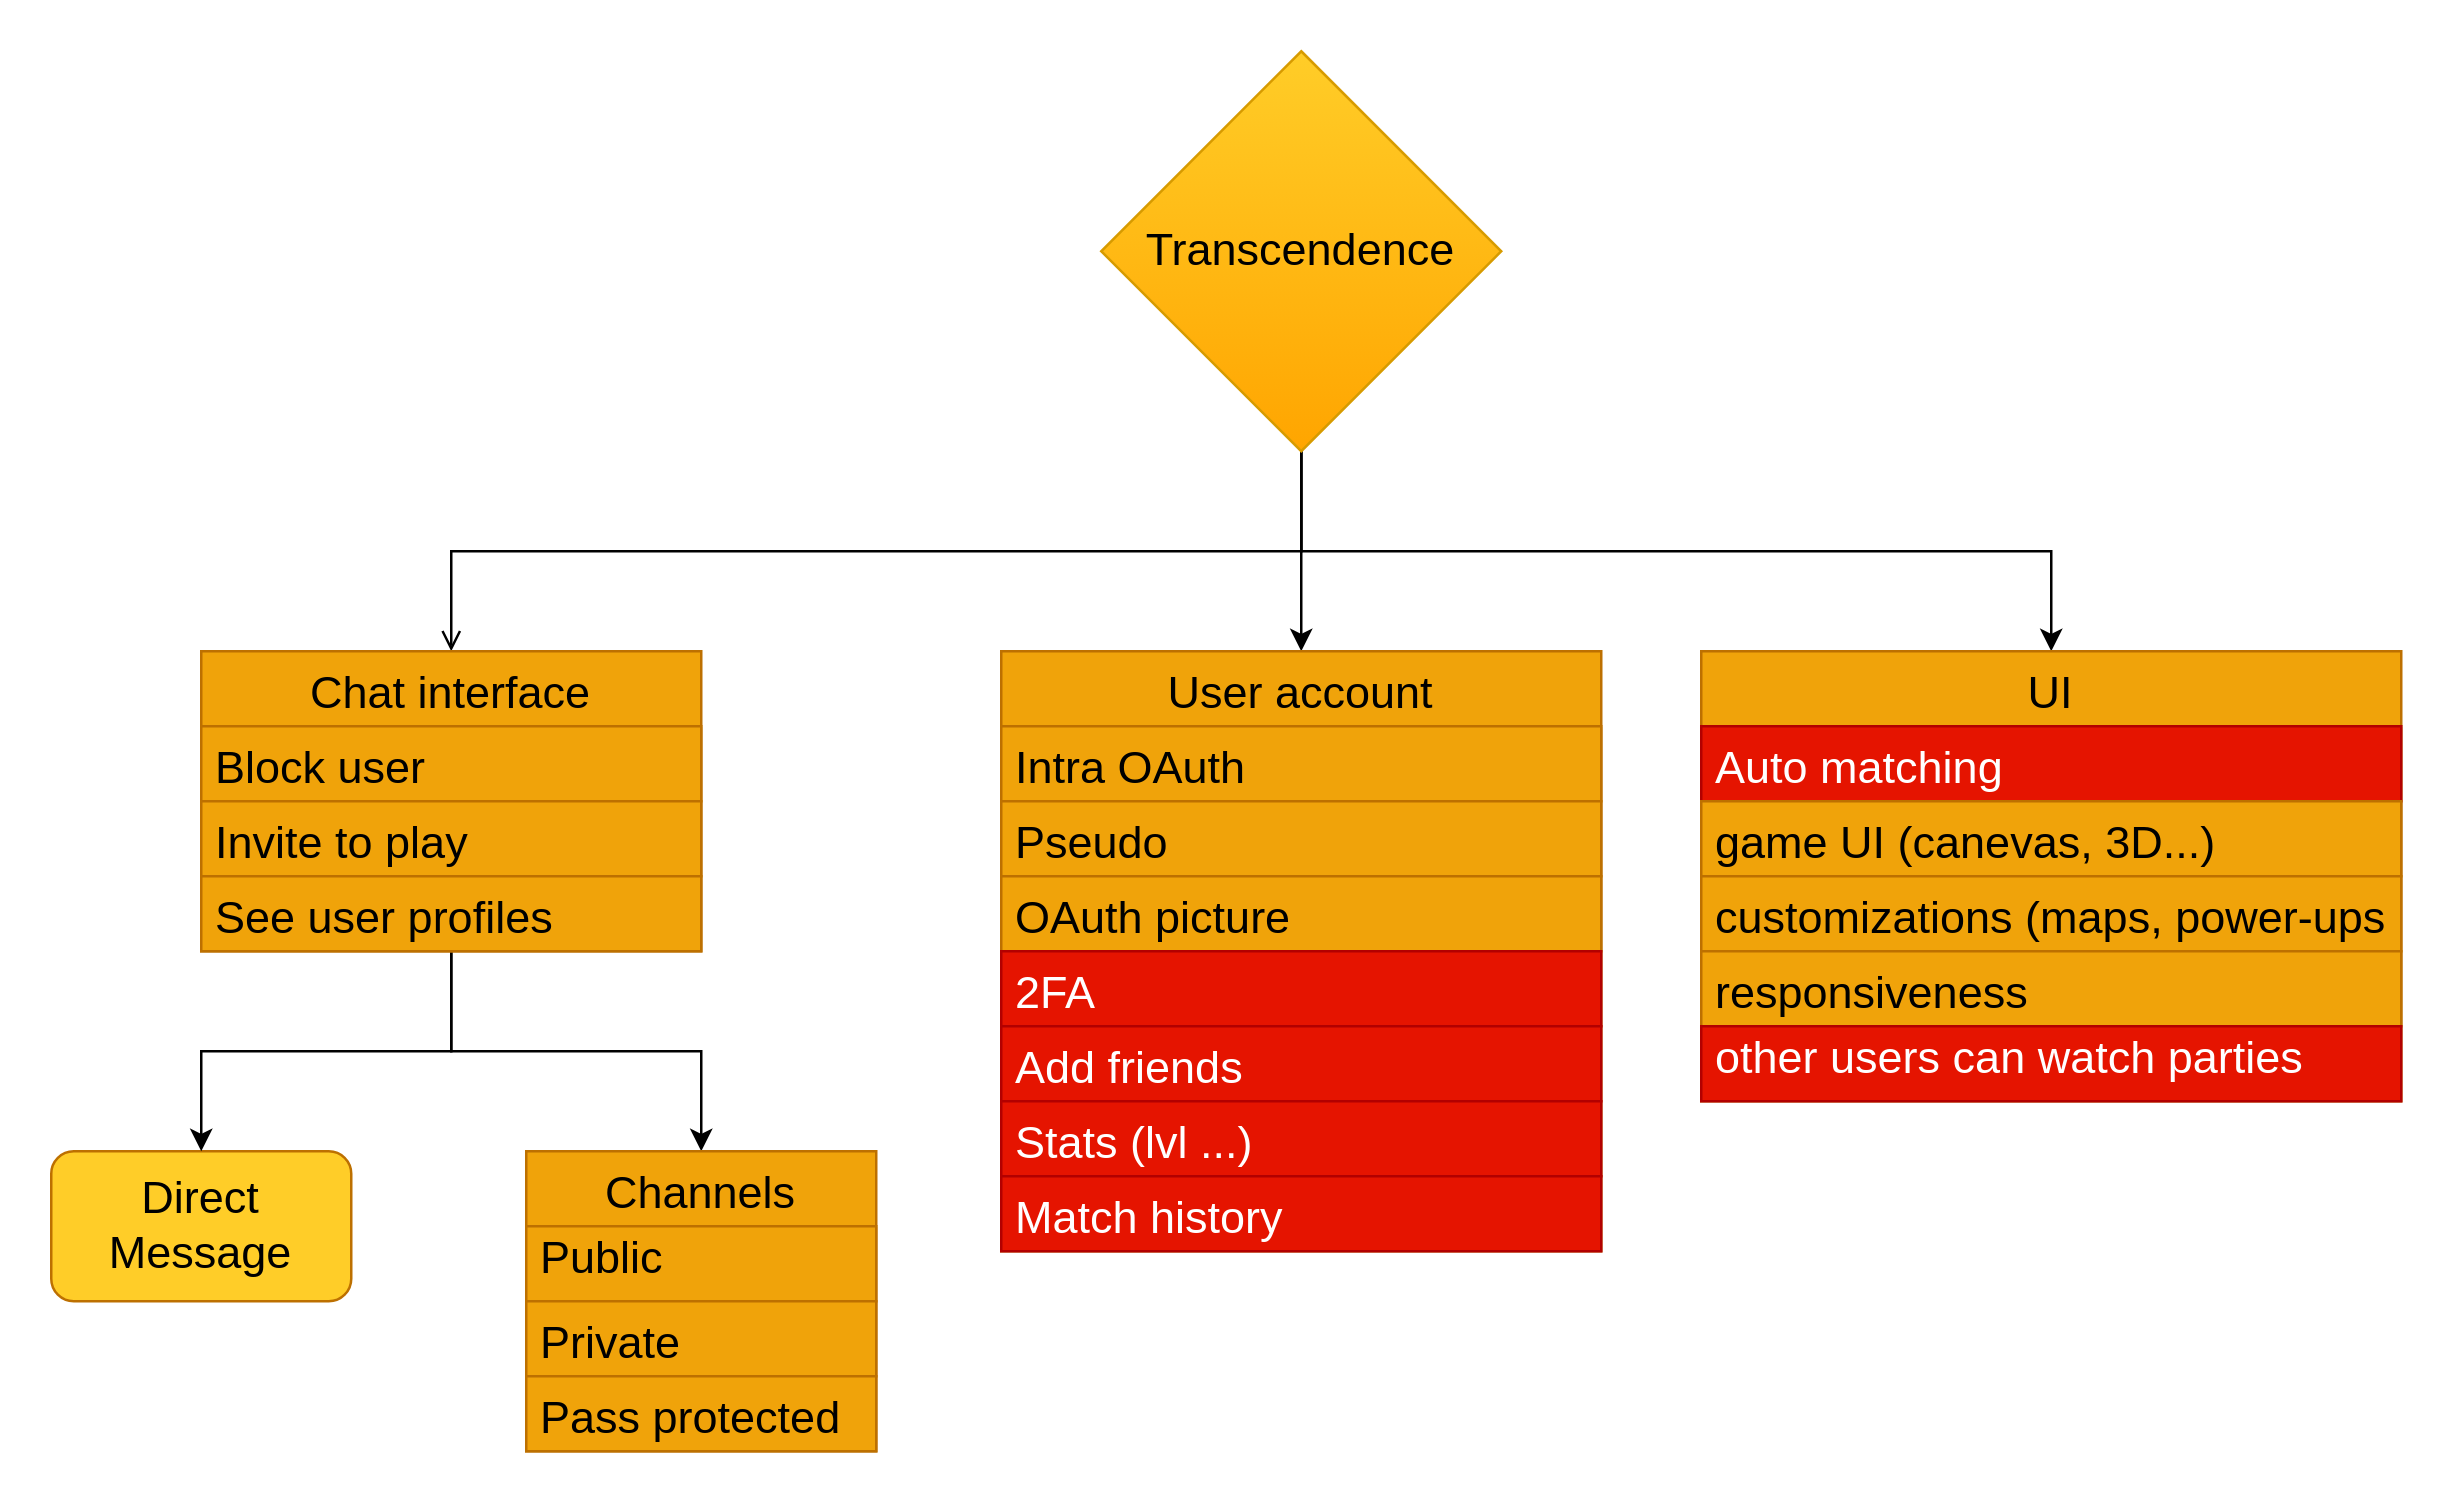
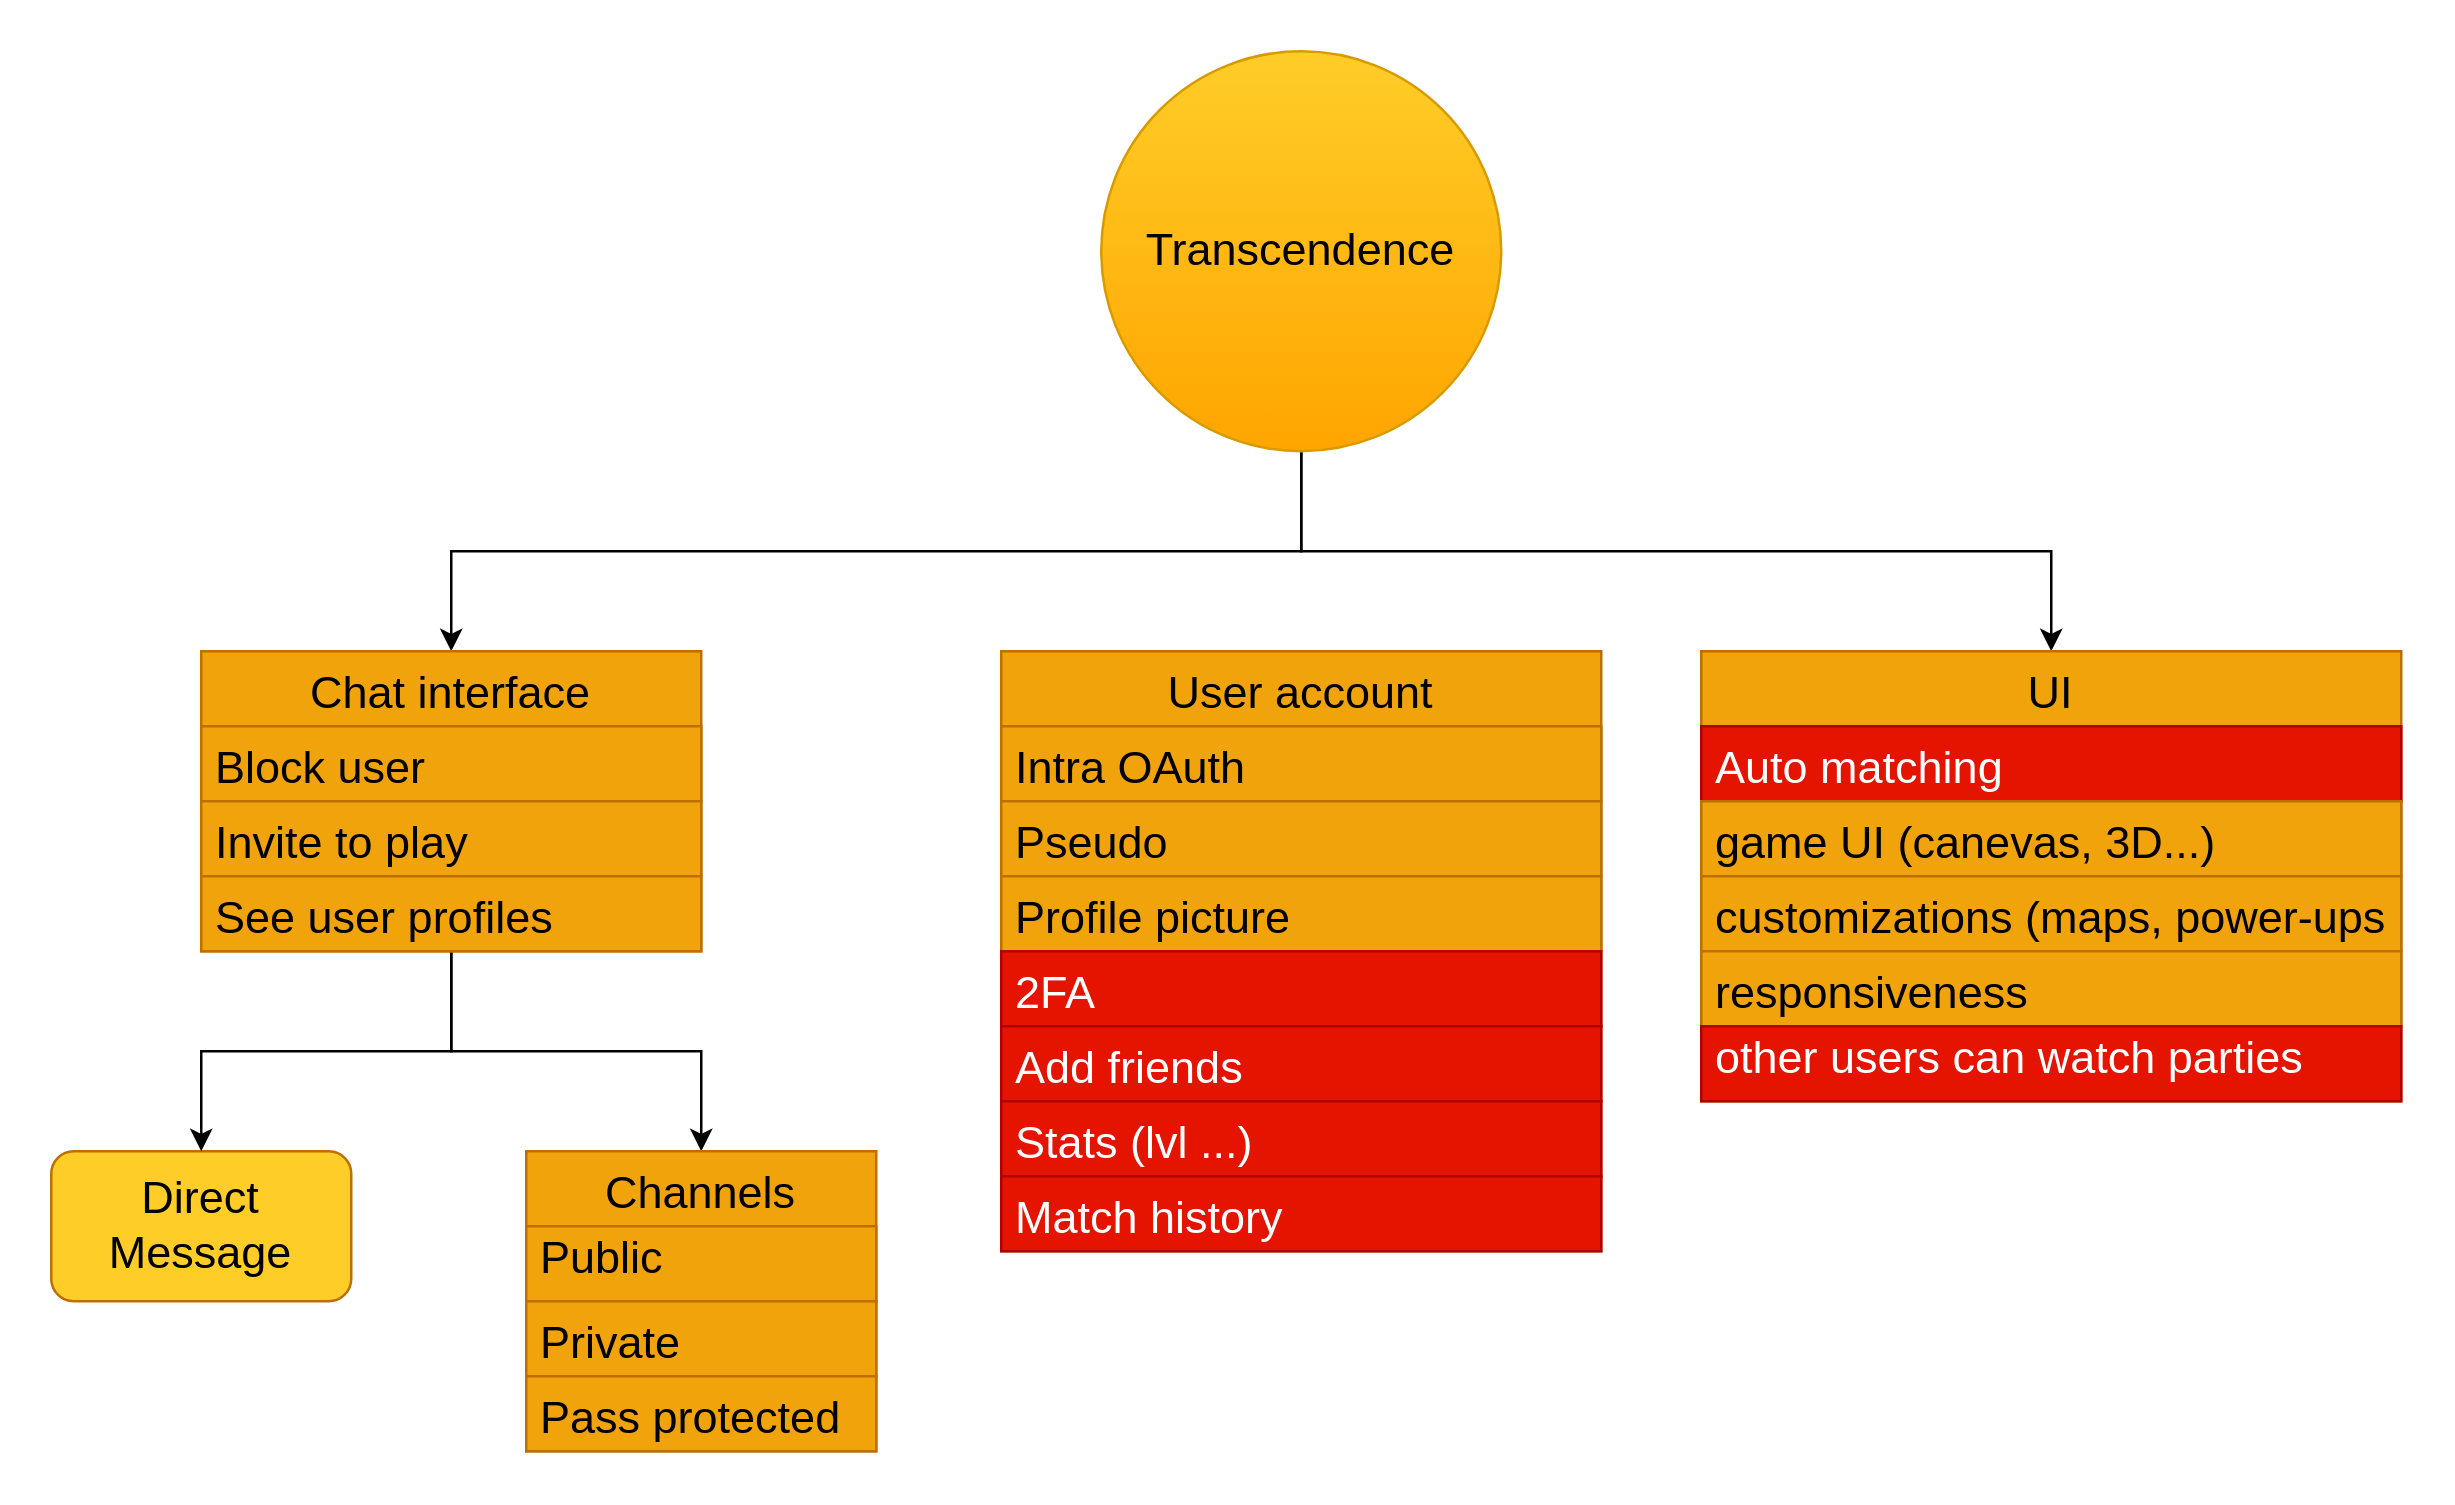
(1301, 251) -> (1301, 251)
(1301, 595) -> none
(451, 637) -> (451, 633)
(1167, 918) -> (1181, 918)
